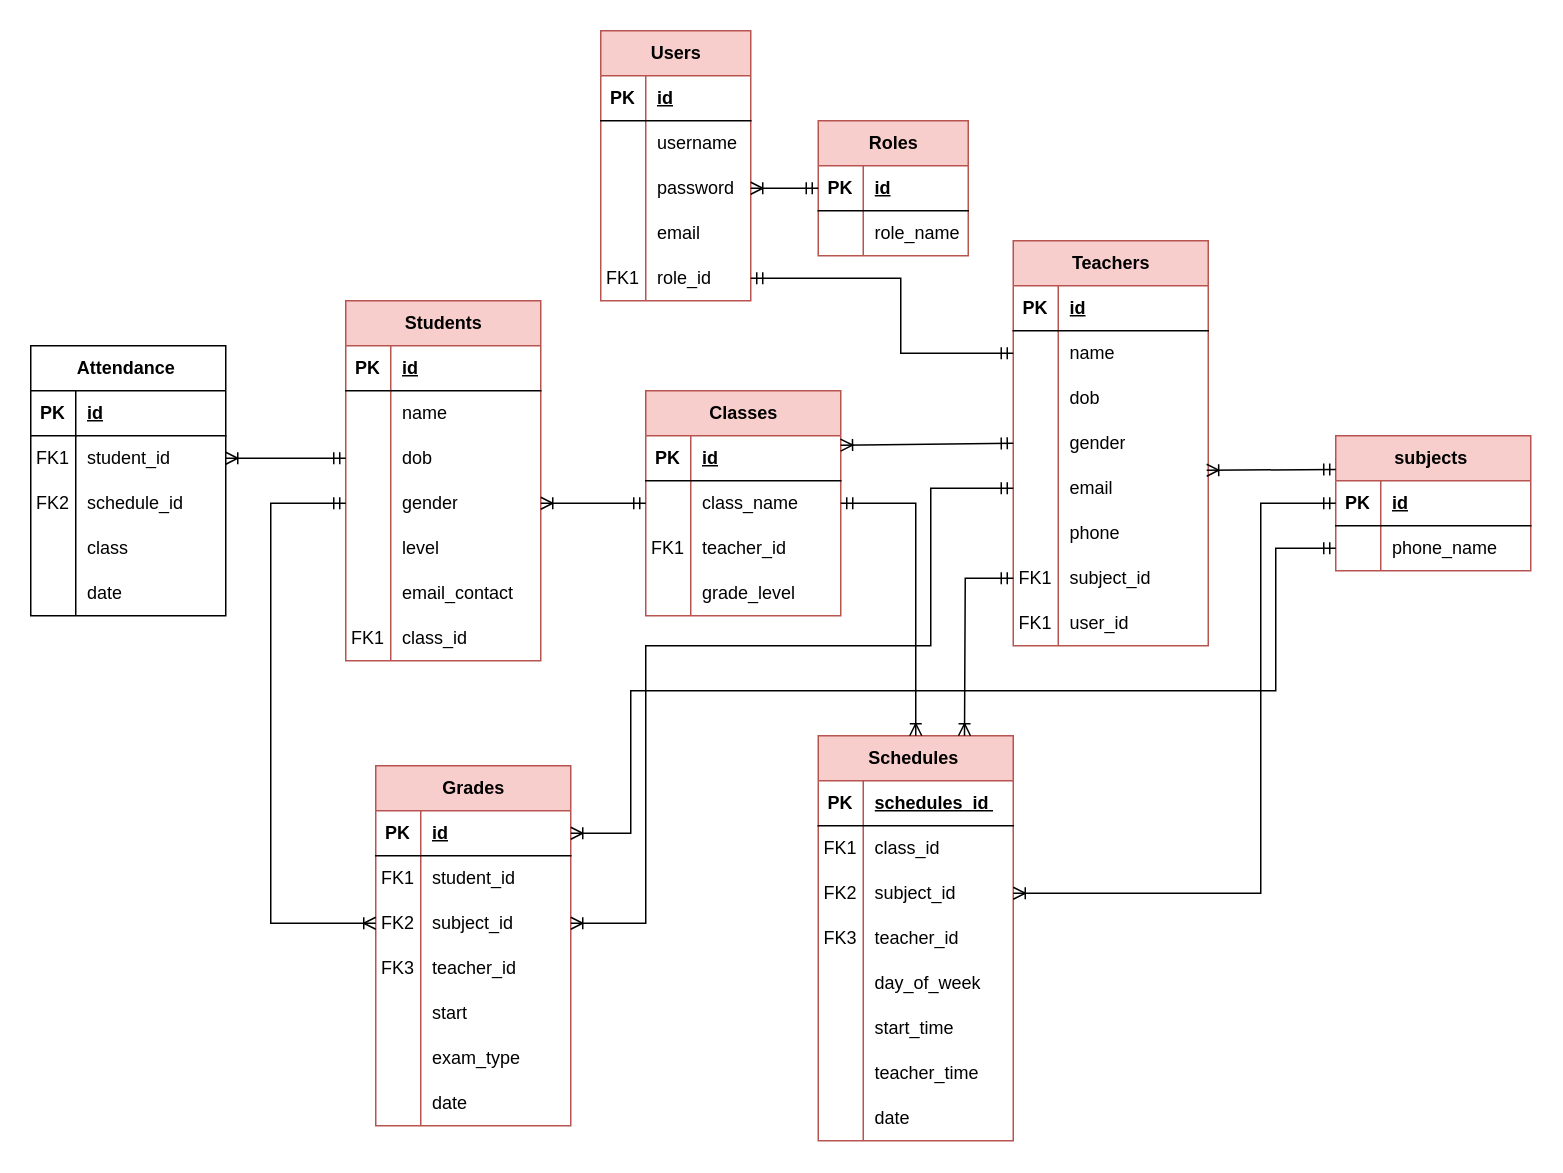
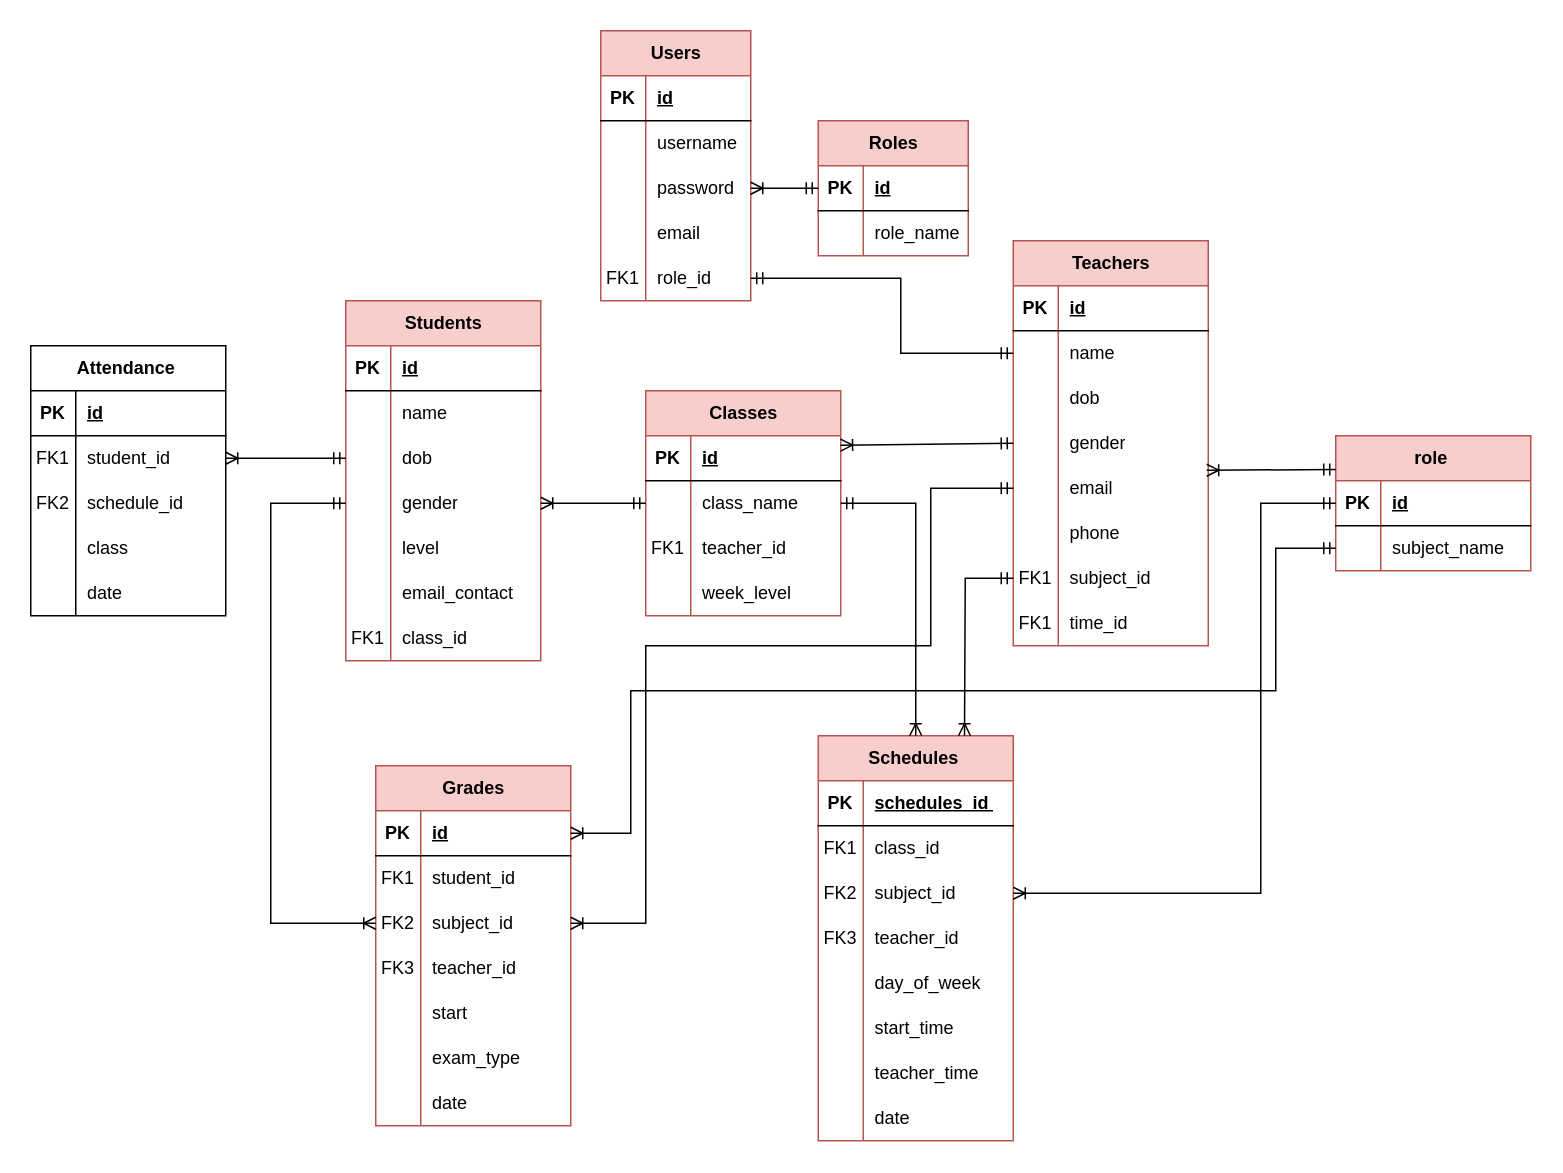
(1434, 458) -> (1434, 458)
(1443, 548) -> (1453, 548)
(754, 593) -> (748, 593)
(1103, 623) -> (1101, 623)
